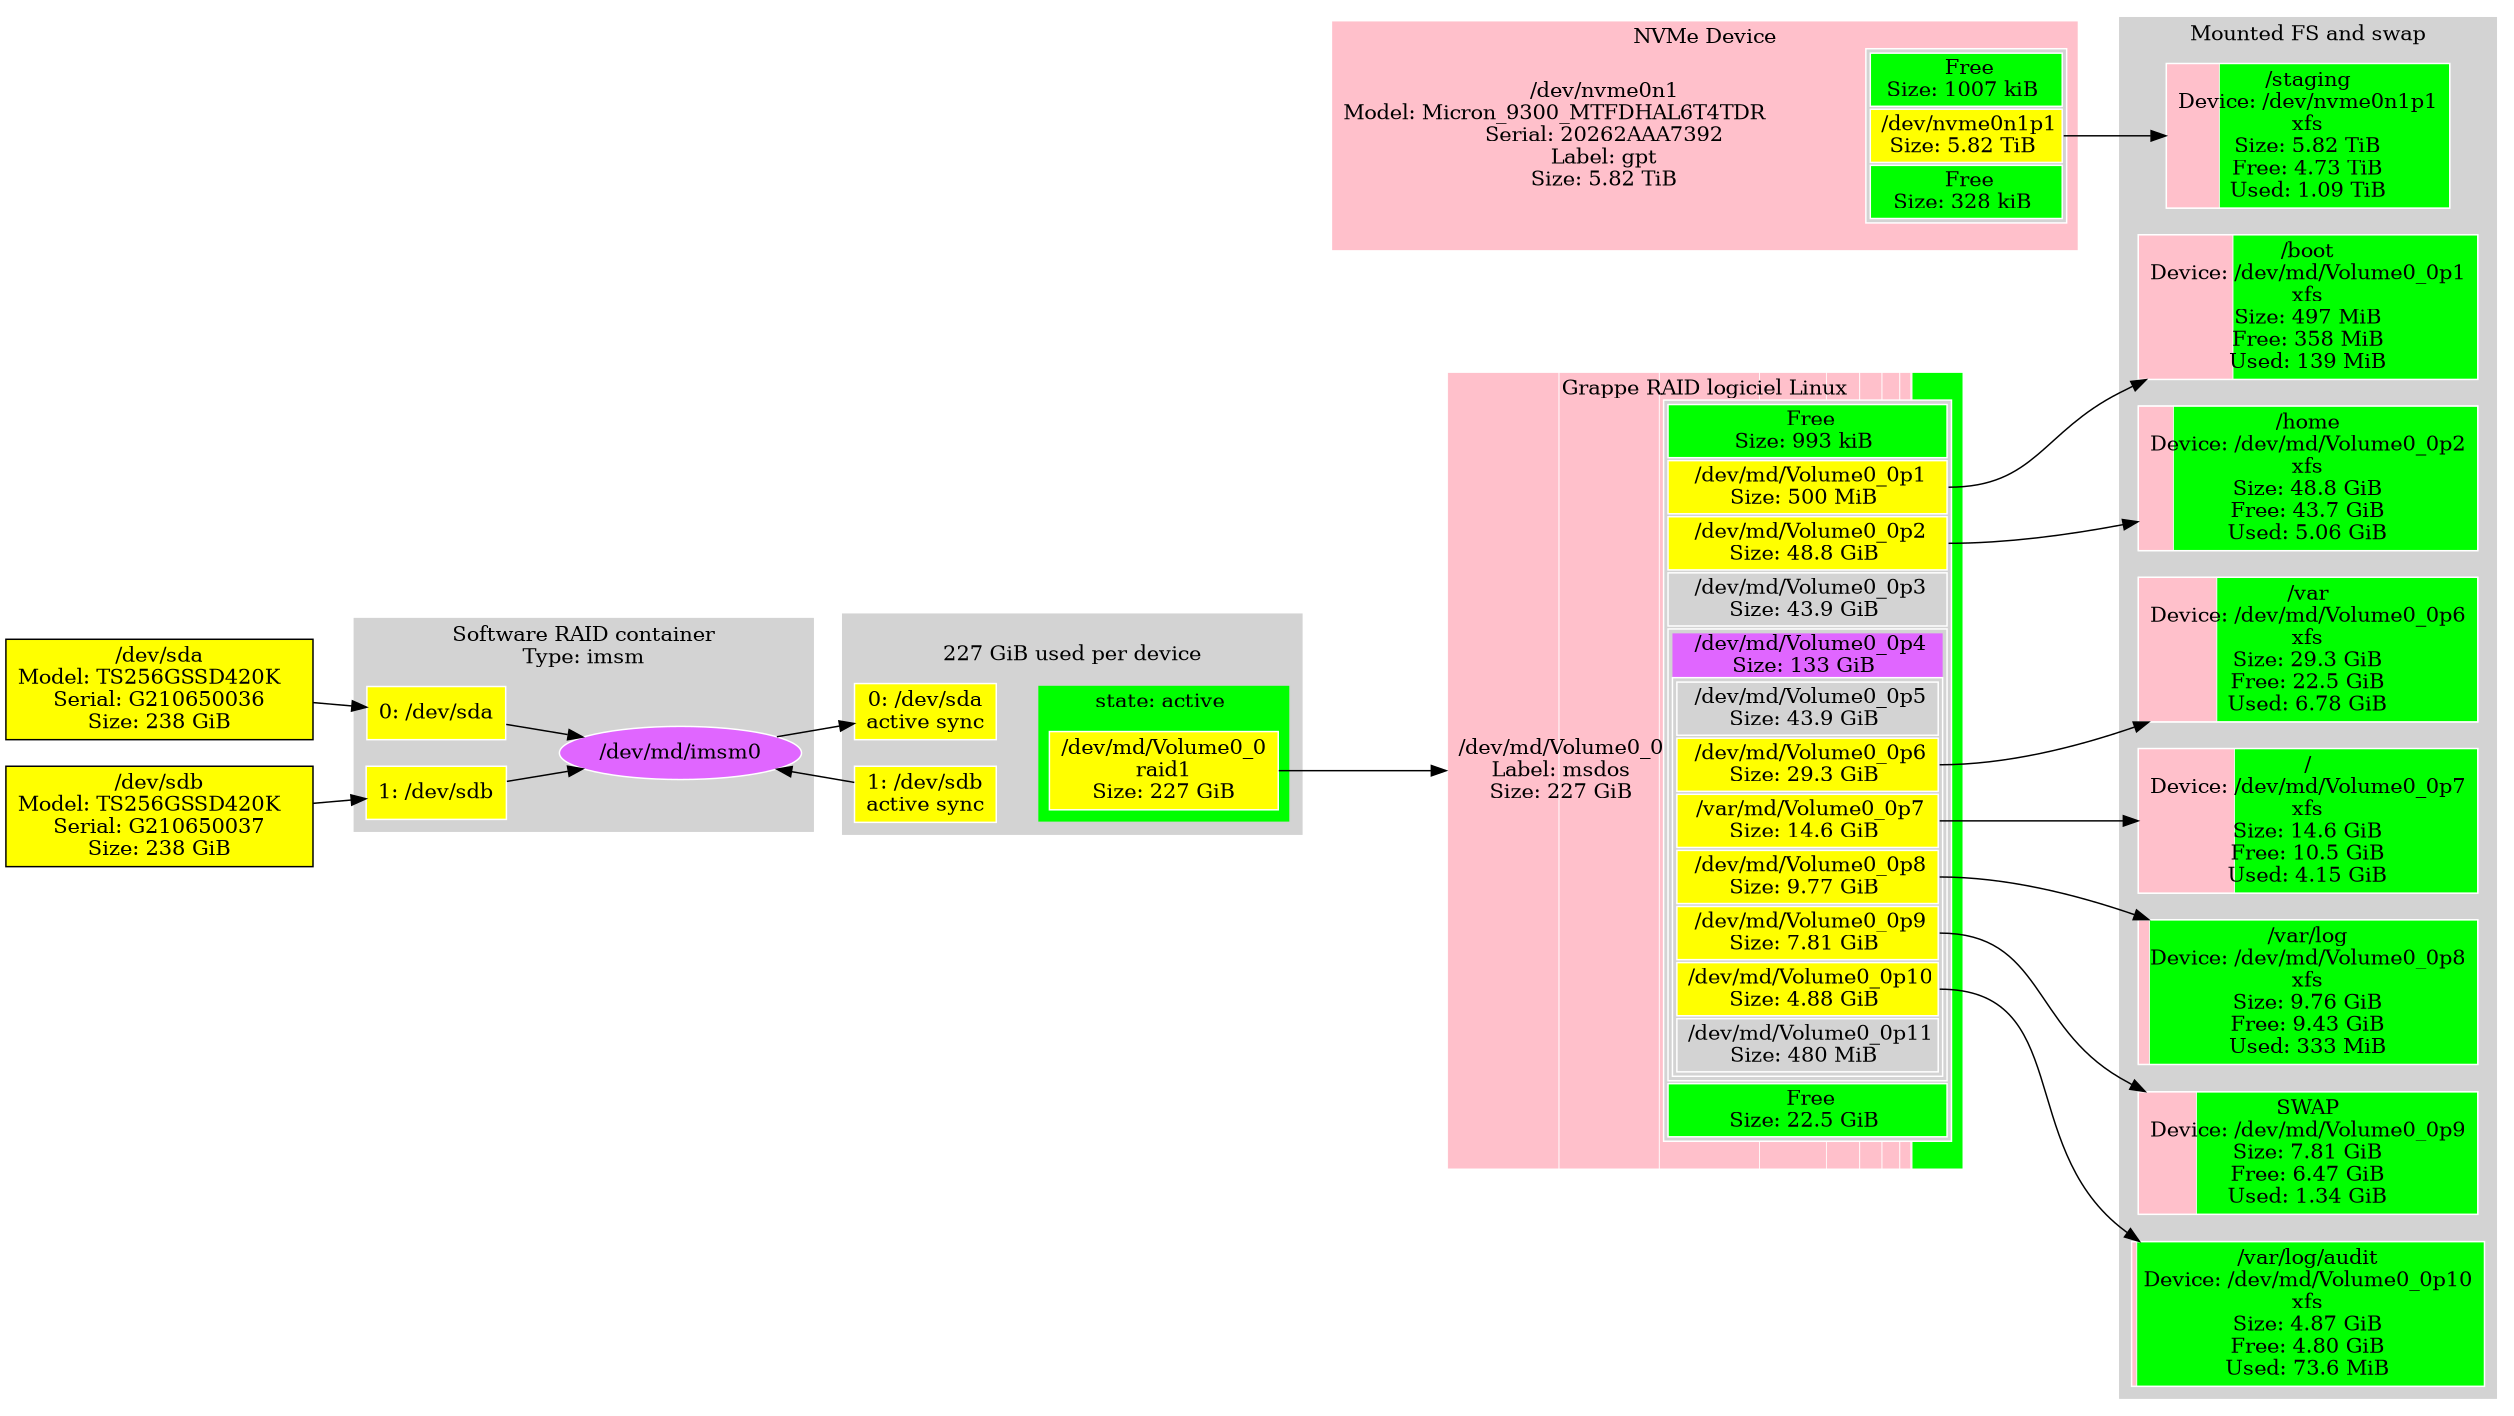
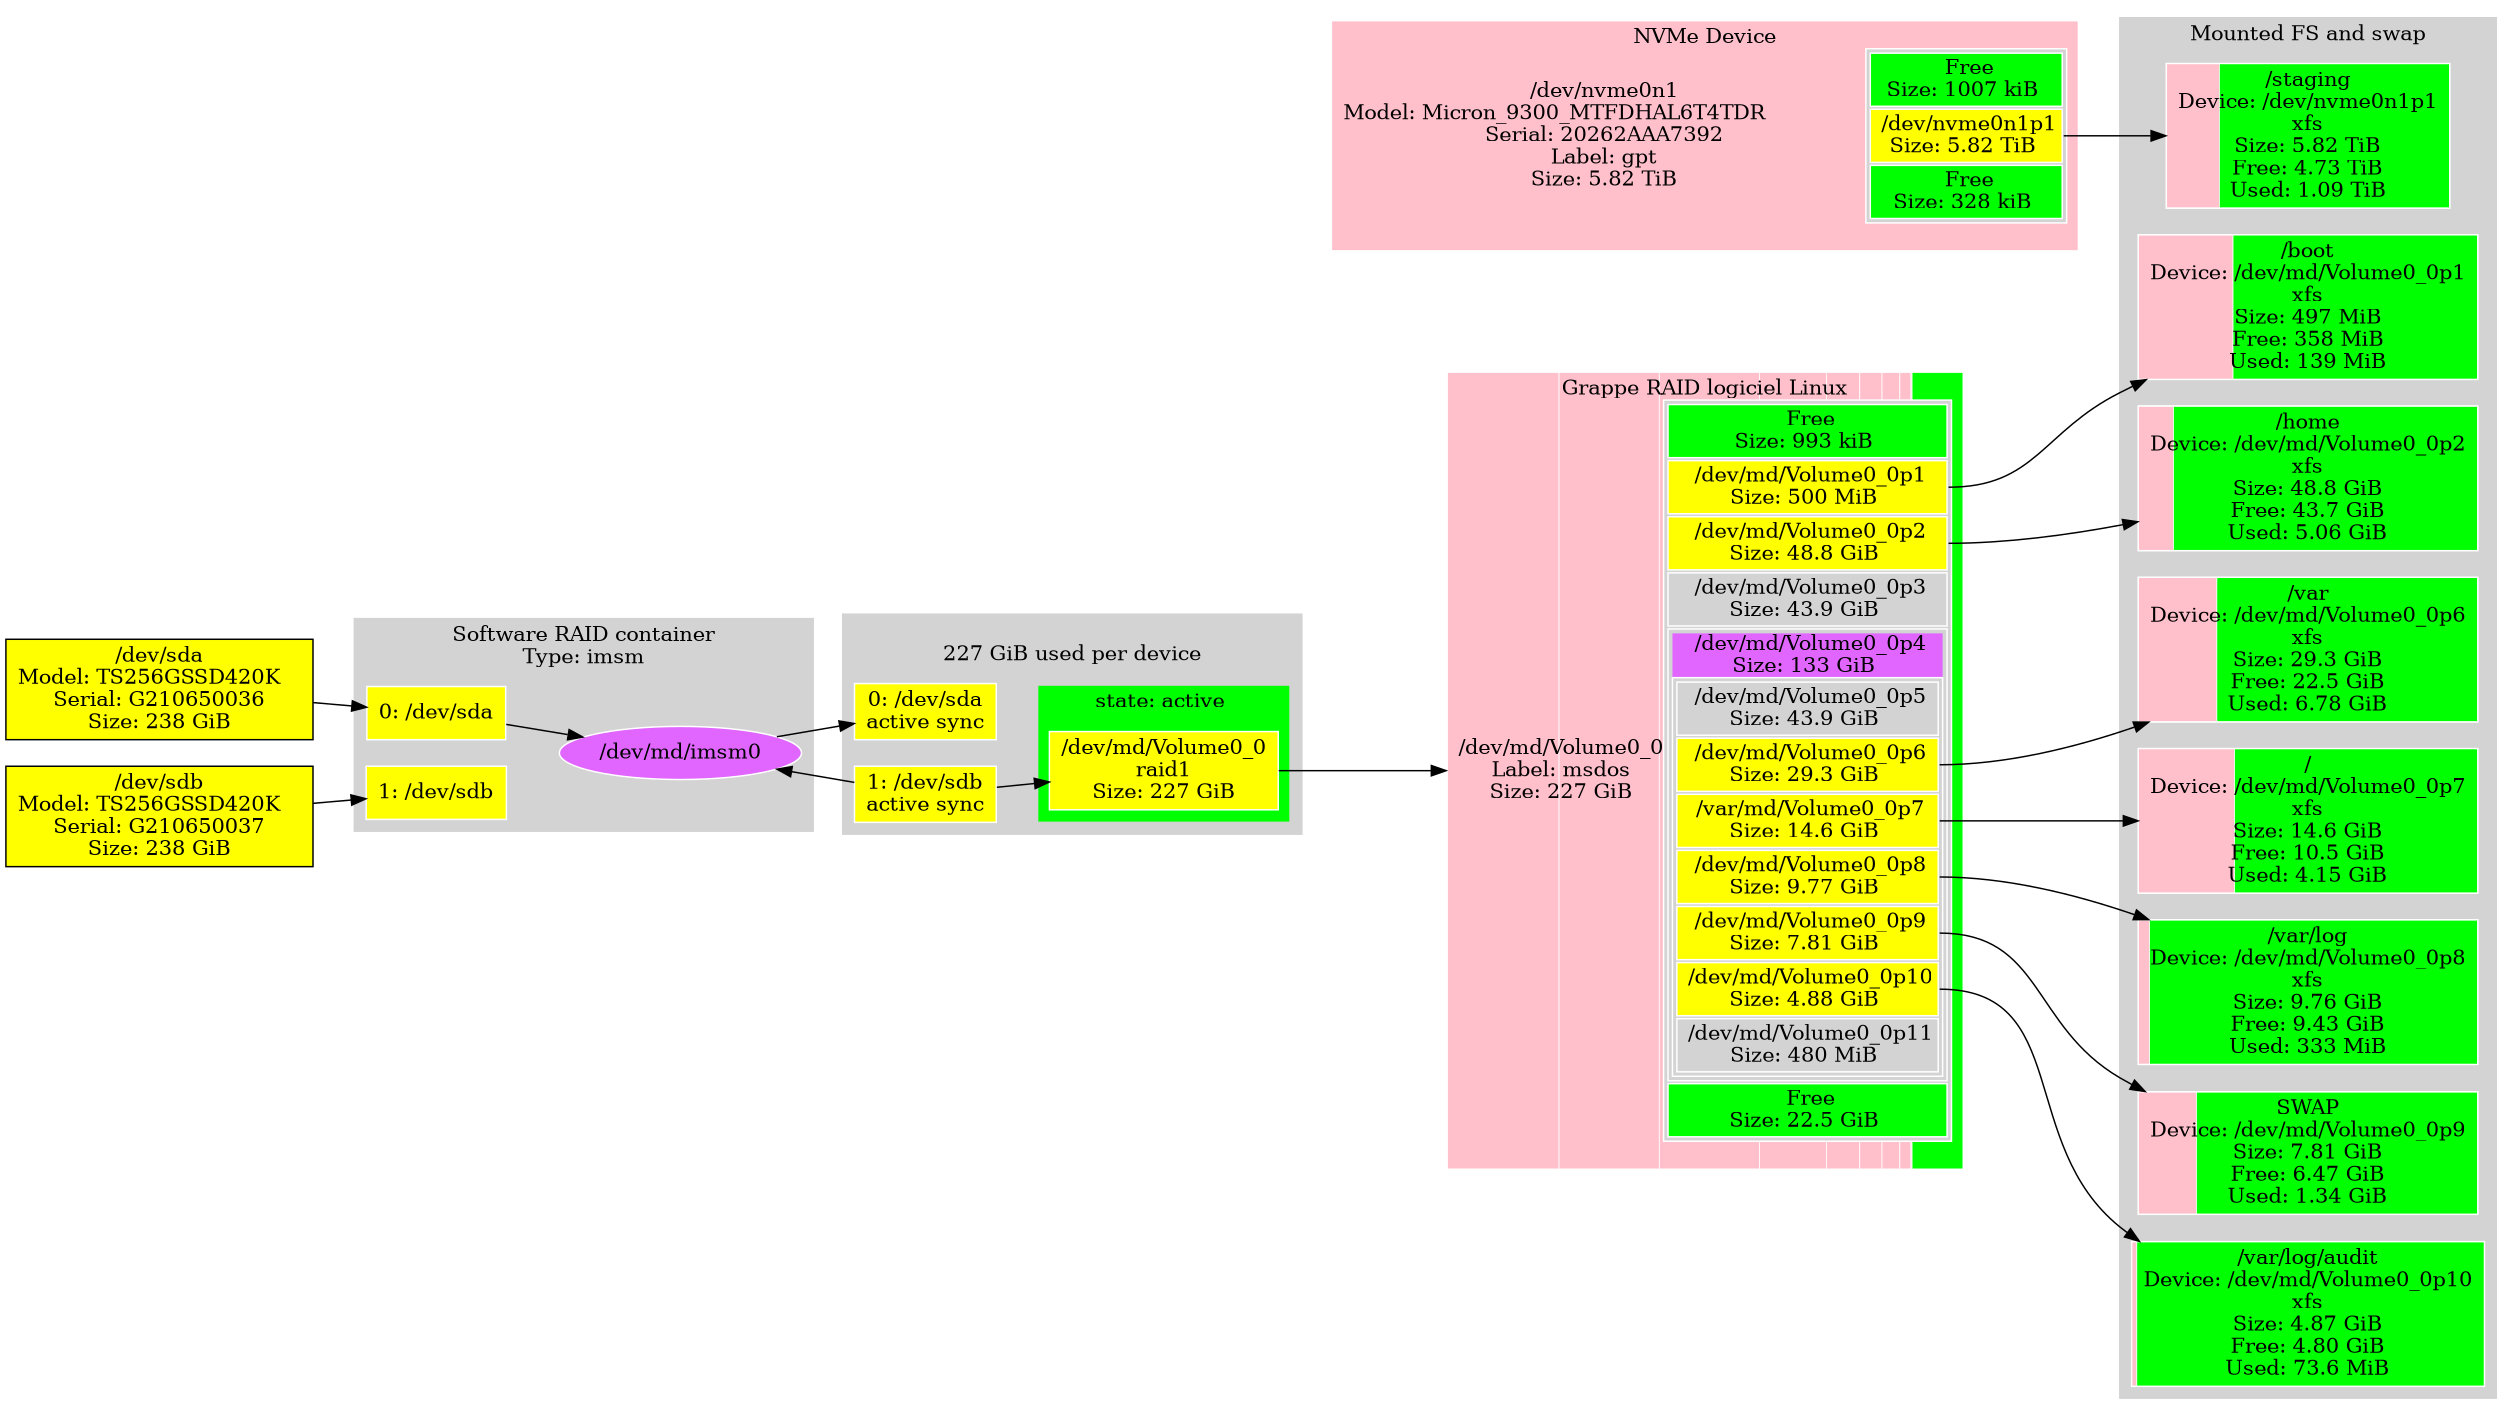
(537, 776) -> none
none -> (1016, 785)
